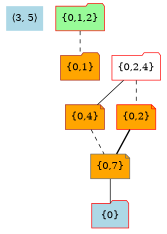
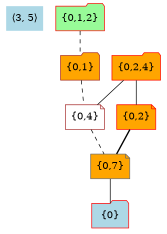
(136, 68) -> (136, 68)
none -> (83, 93)
(136, 93) -> (136, 93)
(85, 117) -> (85, 117)
